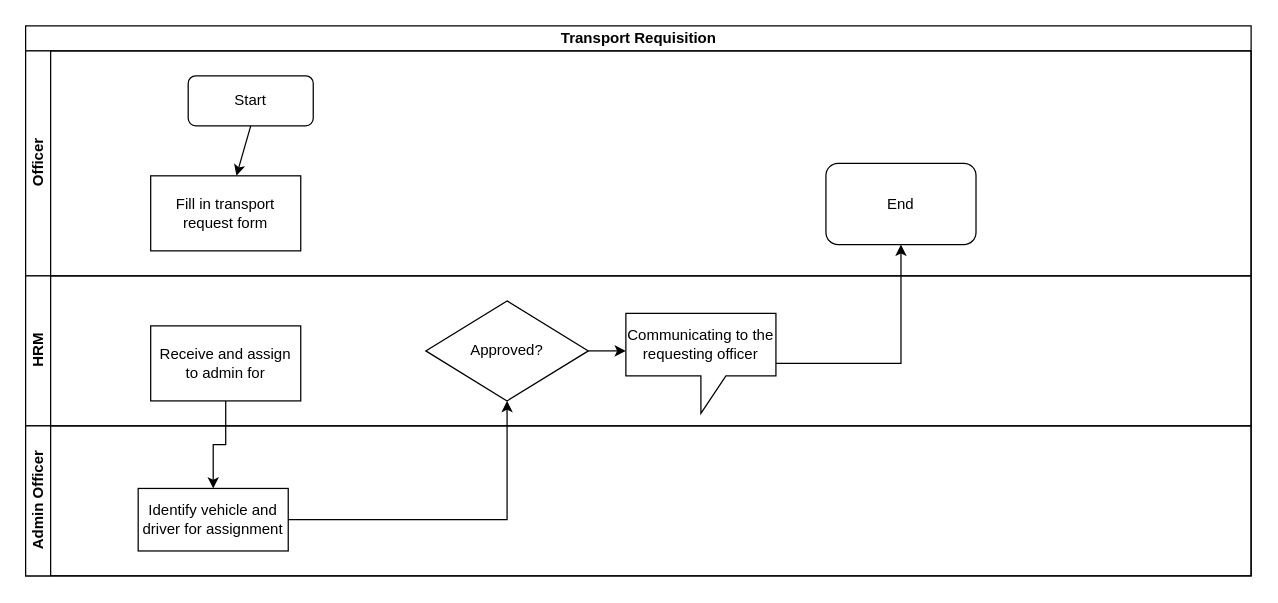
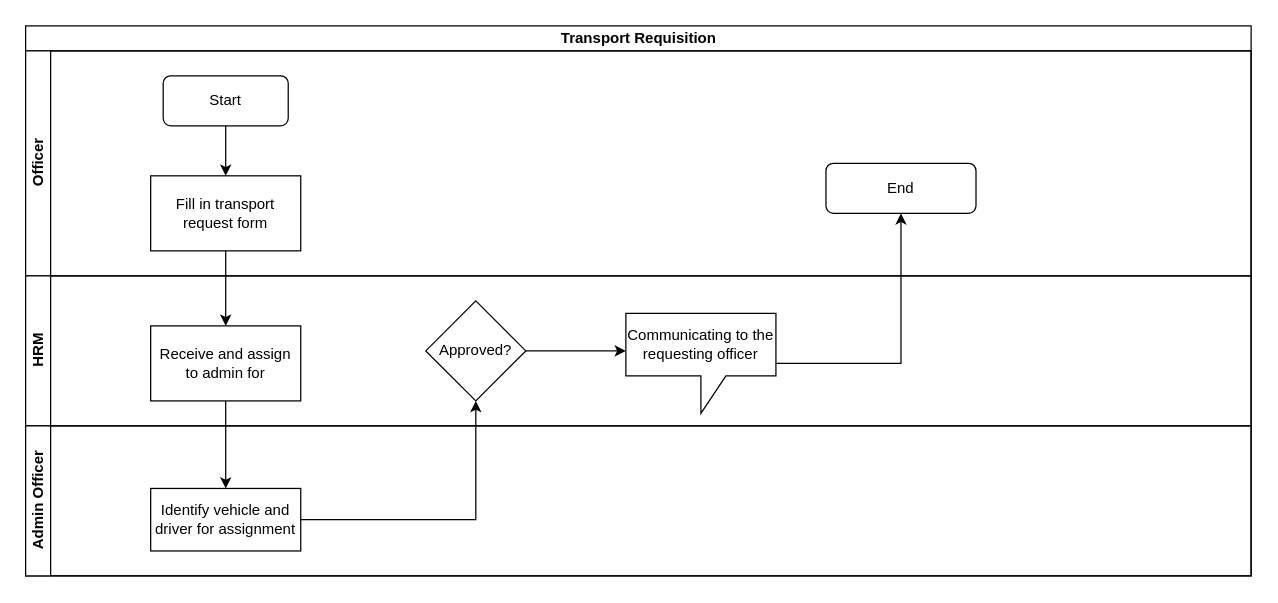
(251, 101) -> (226, 101)
(901, 204) -> (901, 188)
none -> (226, 284)
(507, 351) -> (476, 351)
(213, 519) -> (226, 519)
